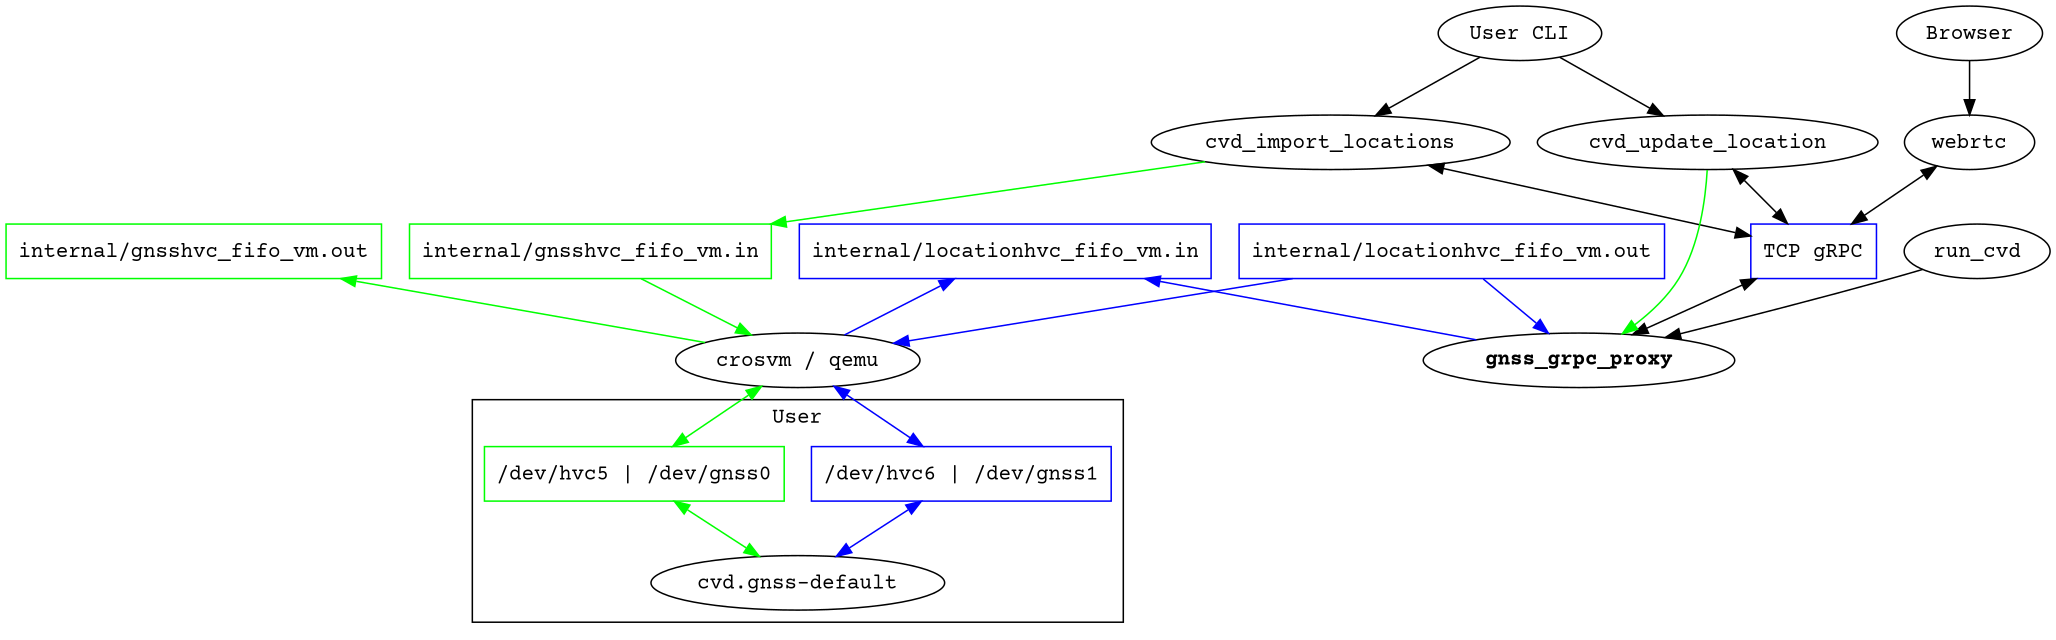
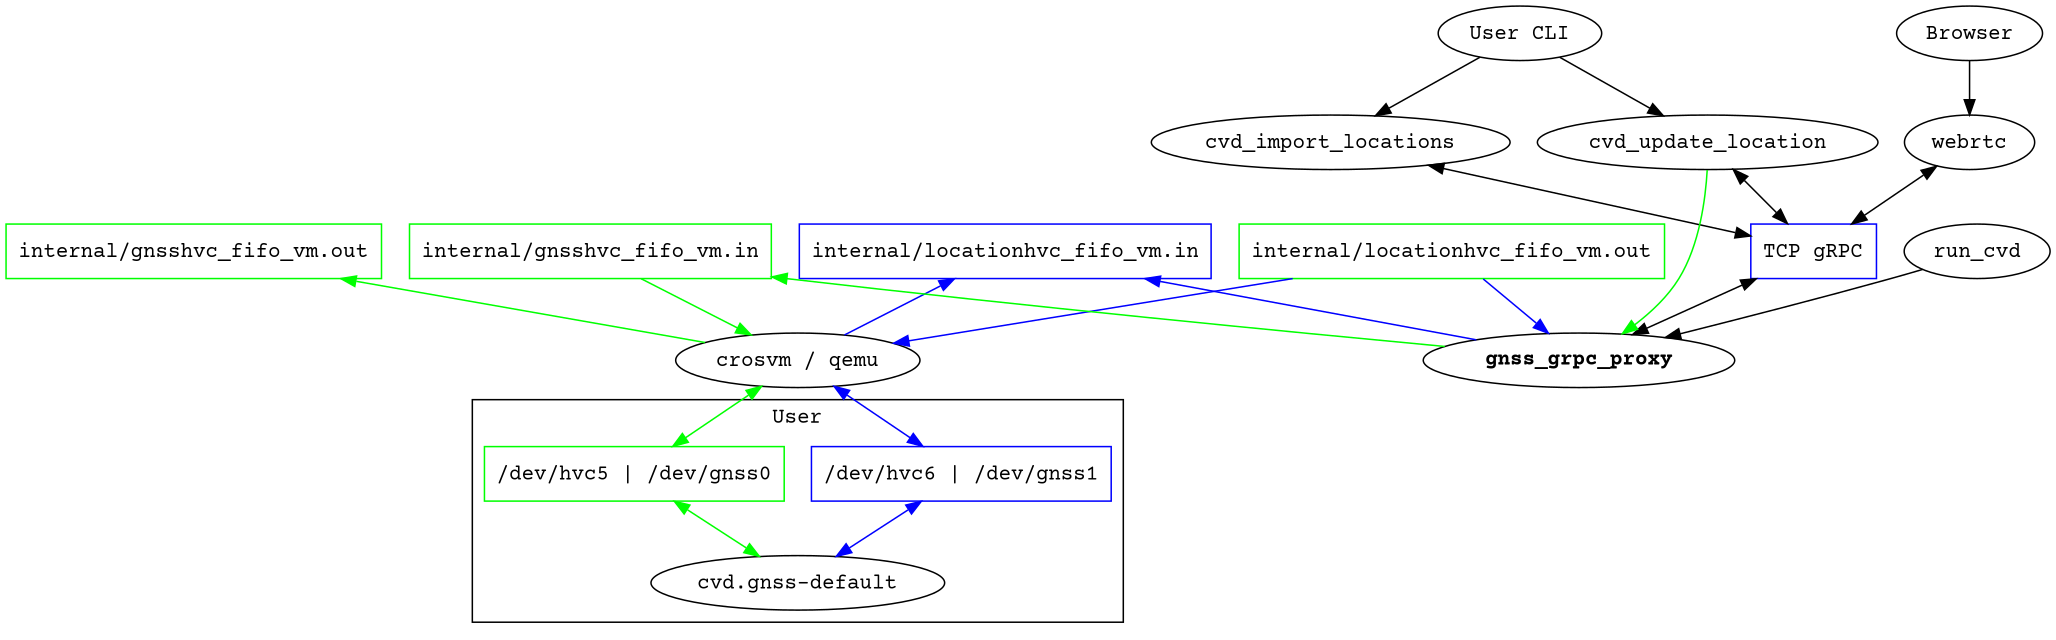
(996, 192) -> (1132, 316)
(1452, 251) -> (1452, 251)
